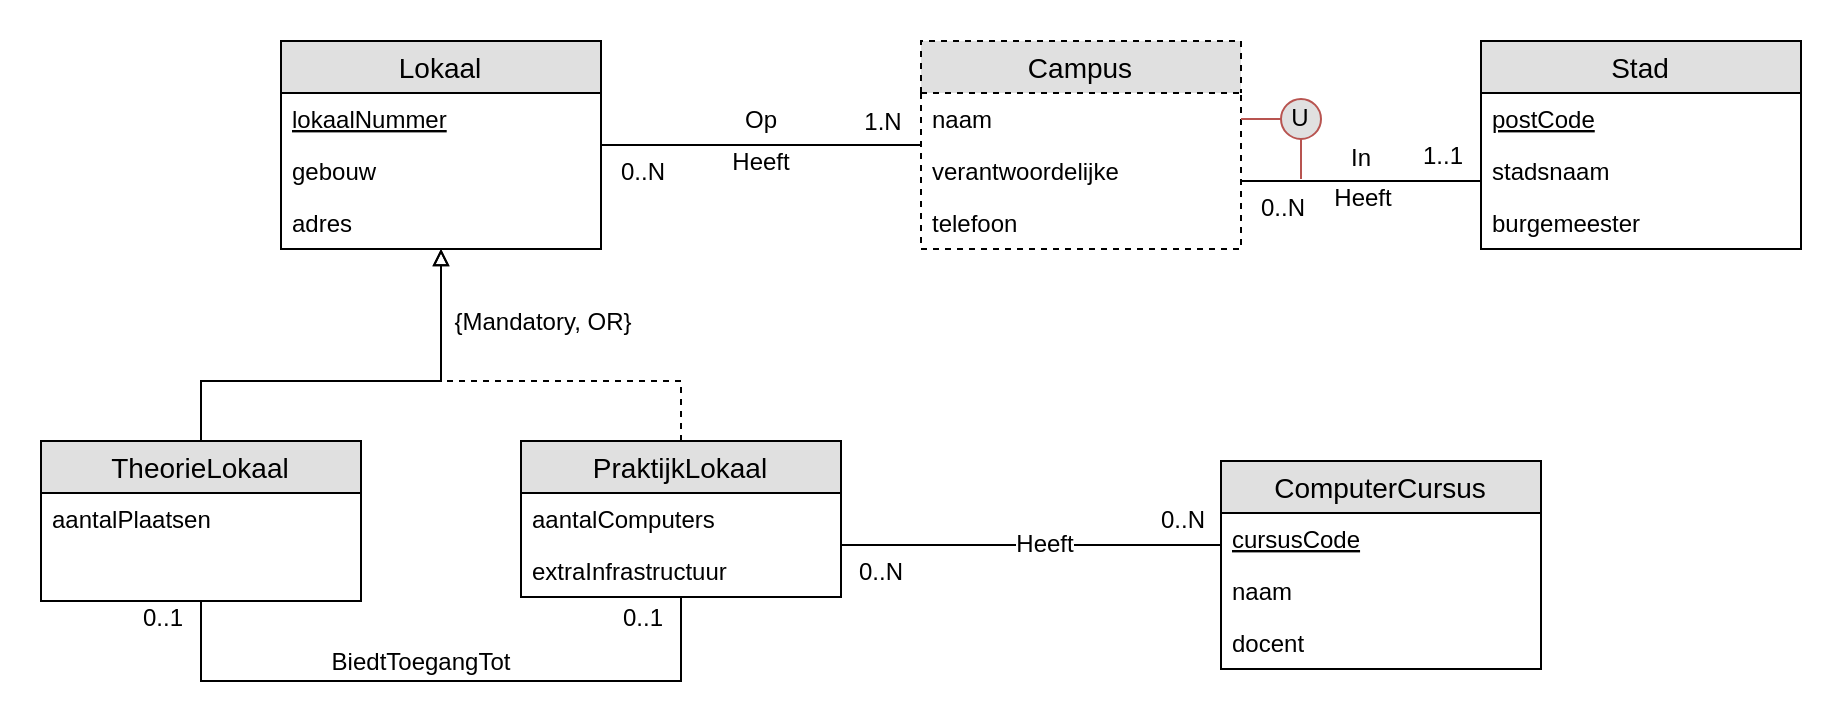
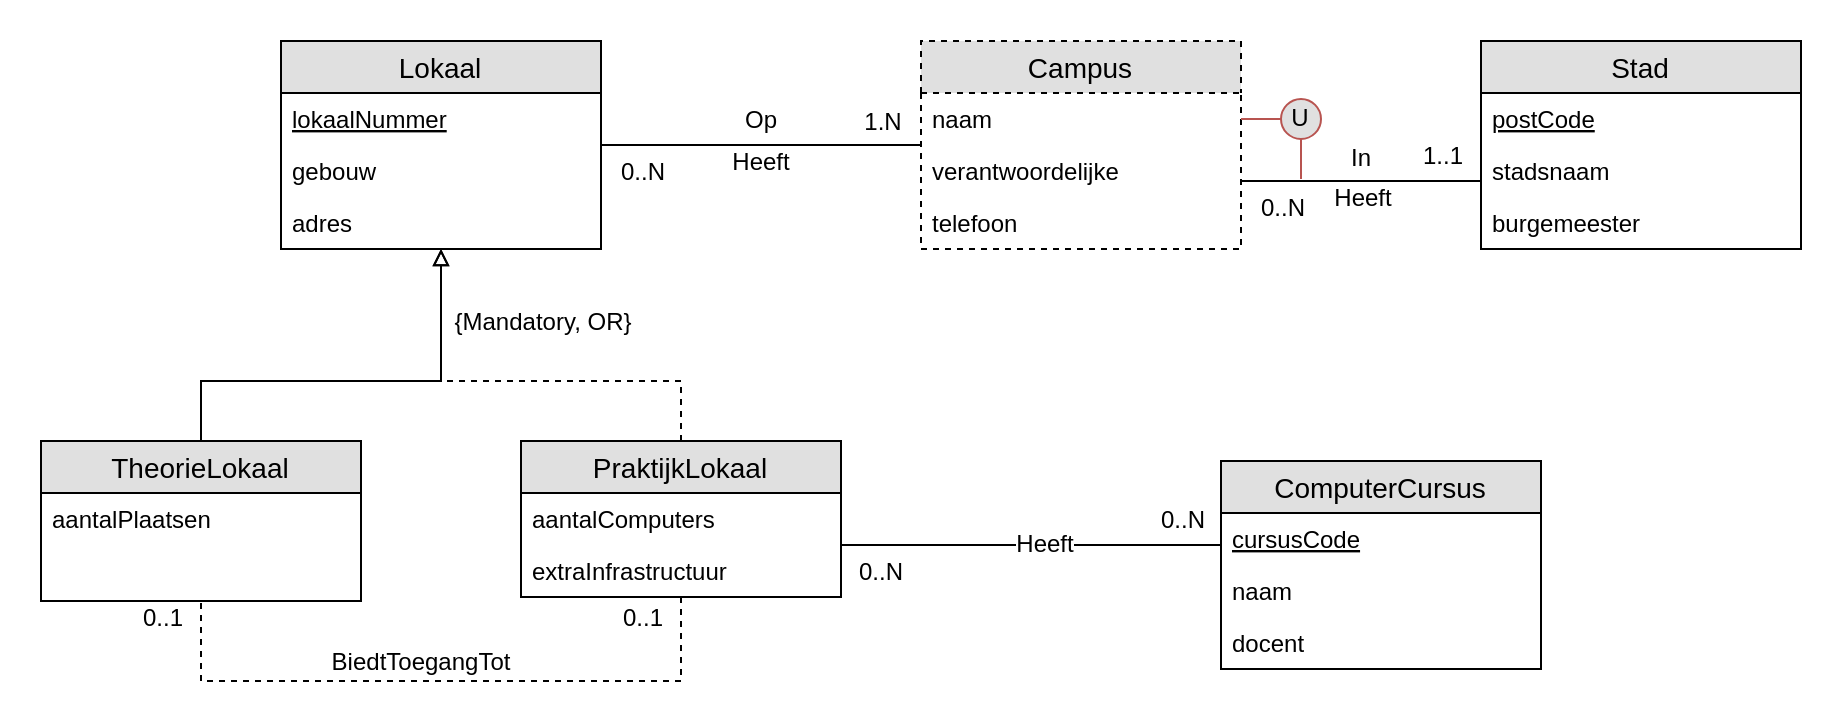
(441, 681) -> (441, 681)
